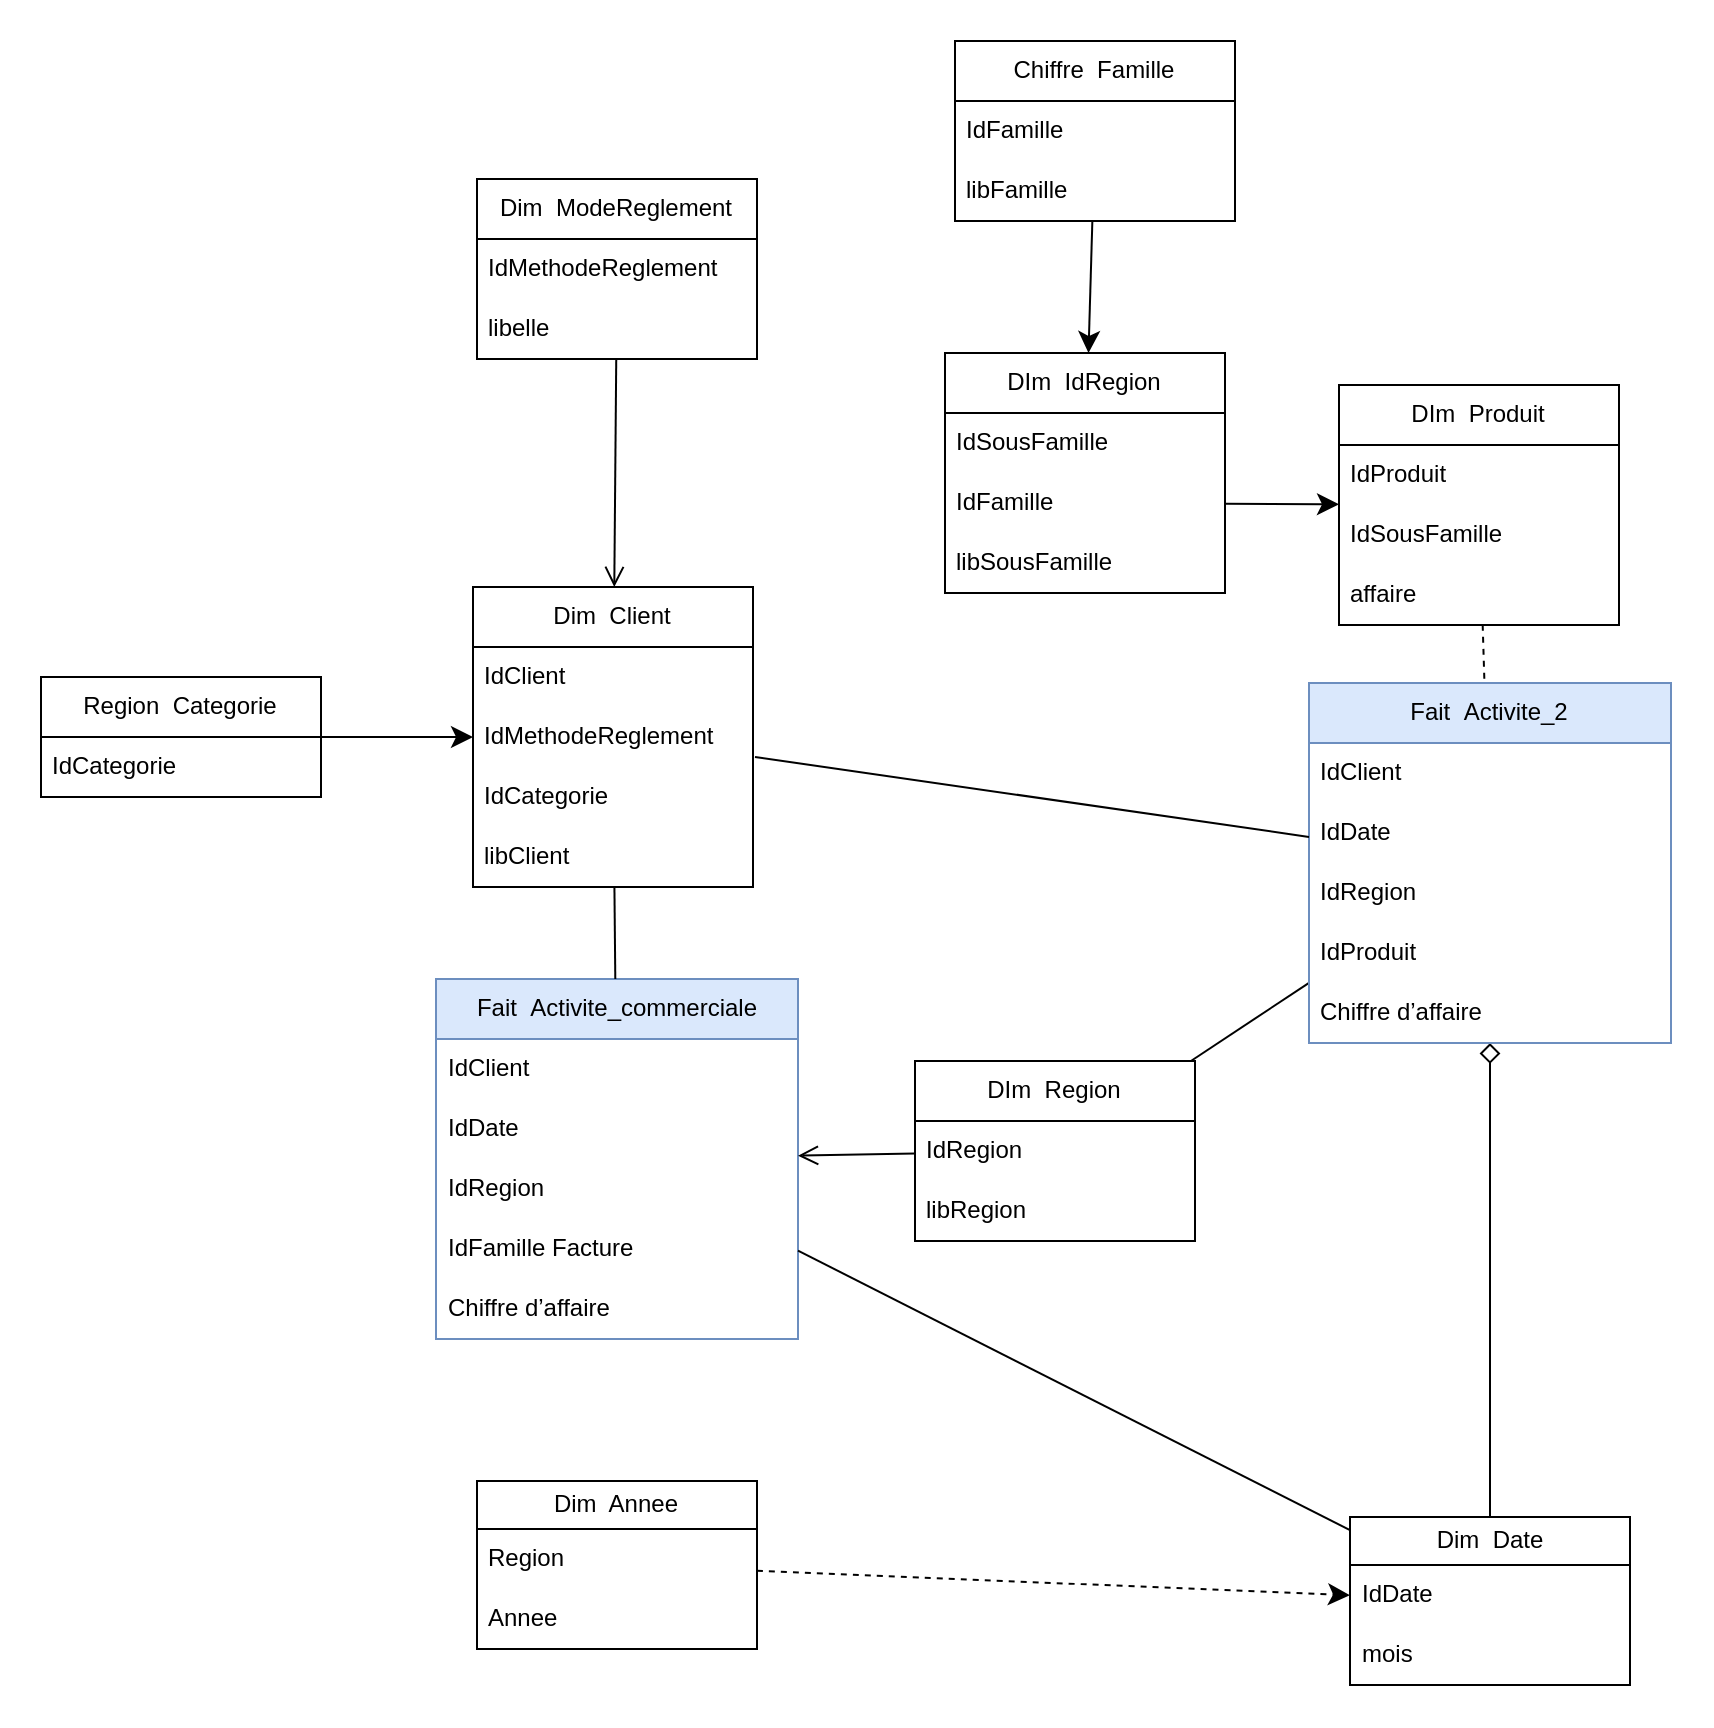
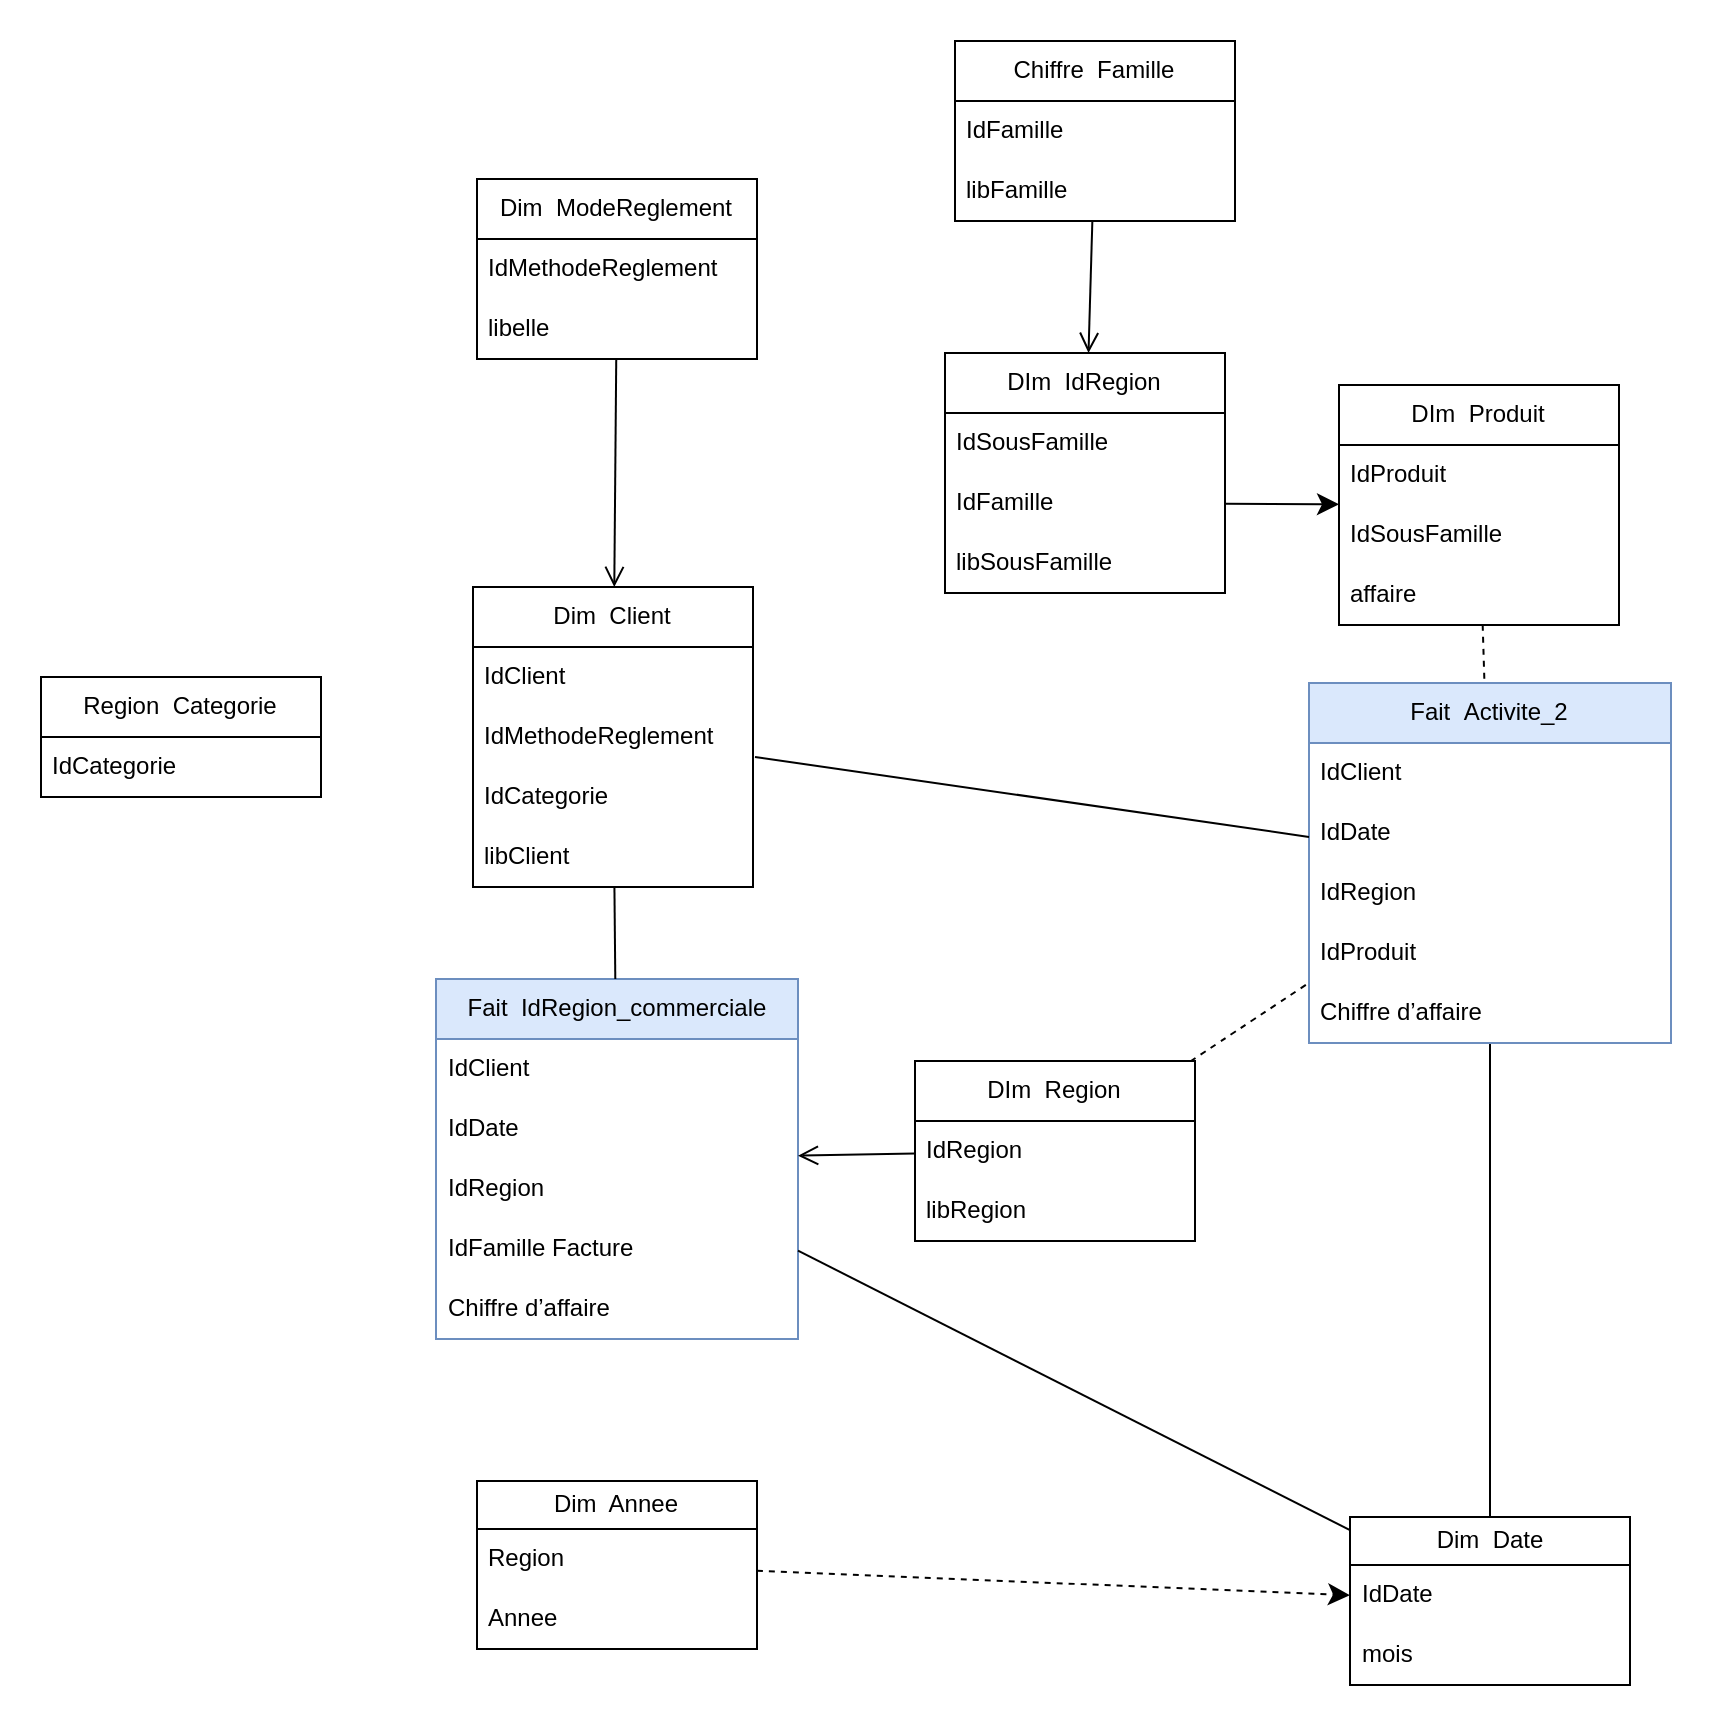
(1089, 335) -> (1089, 339)
(392, 737) -> none
(618, 1009) -> (618, 1009)
(1250, 1022) -> (1250, 1022)
(1490, 1063) -> (1490, 1055)
